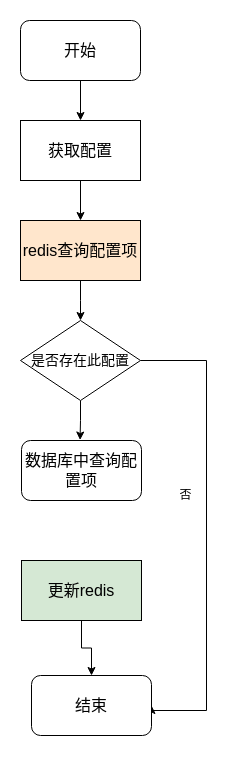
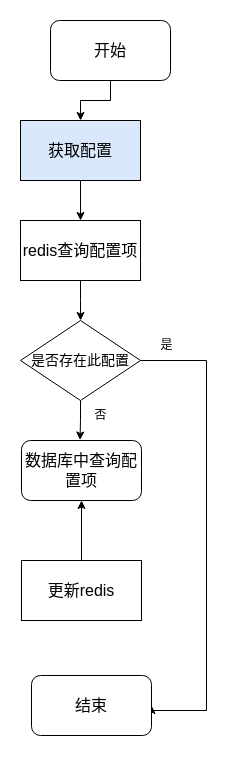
(81, 51) -> (111, 51)
(81, 151) -> (81, 151)
(81, 251) -> (81, 251)
none -> (167, 346)
(186, 496) -> (101, 416)
(82, 591) -> (82, 591)
(84, 648) -> (82, 534)
